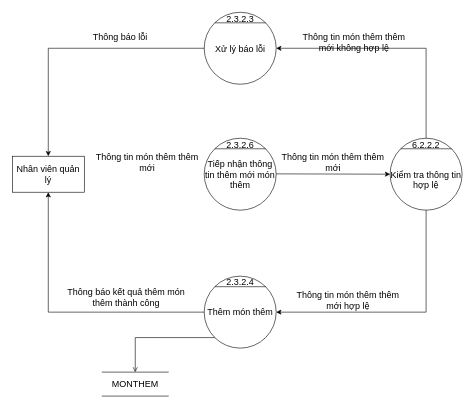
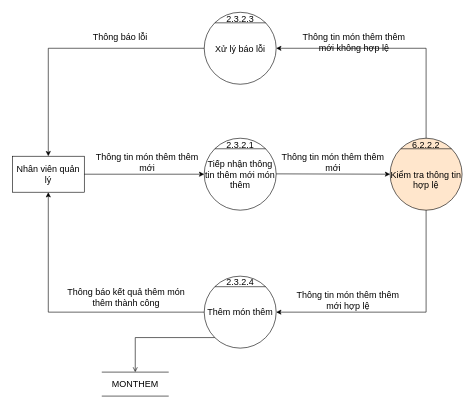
(240, 144) -> (240, 144)
none -> (198, 174)
(426, 174) -> (426, 174)
